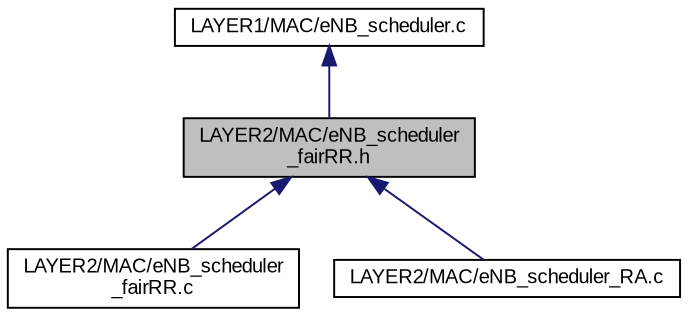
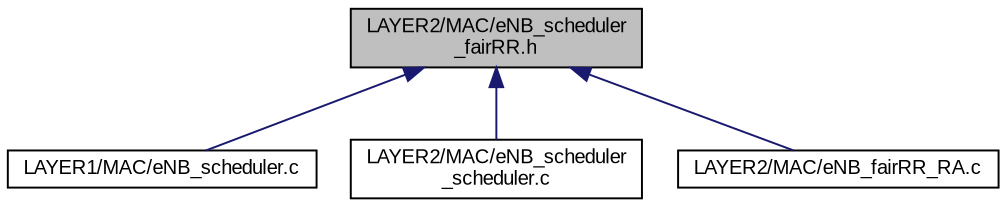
(329, 92) -> (306, 113)
(153, 278) -> (496, 169)
(507, 278) -> (838, 169)
